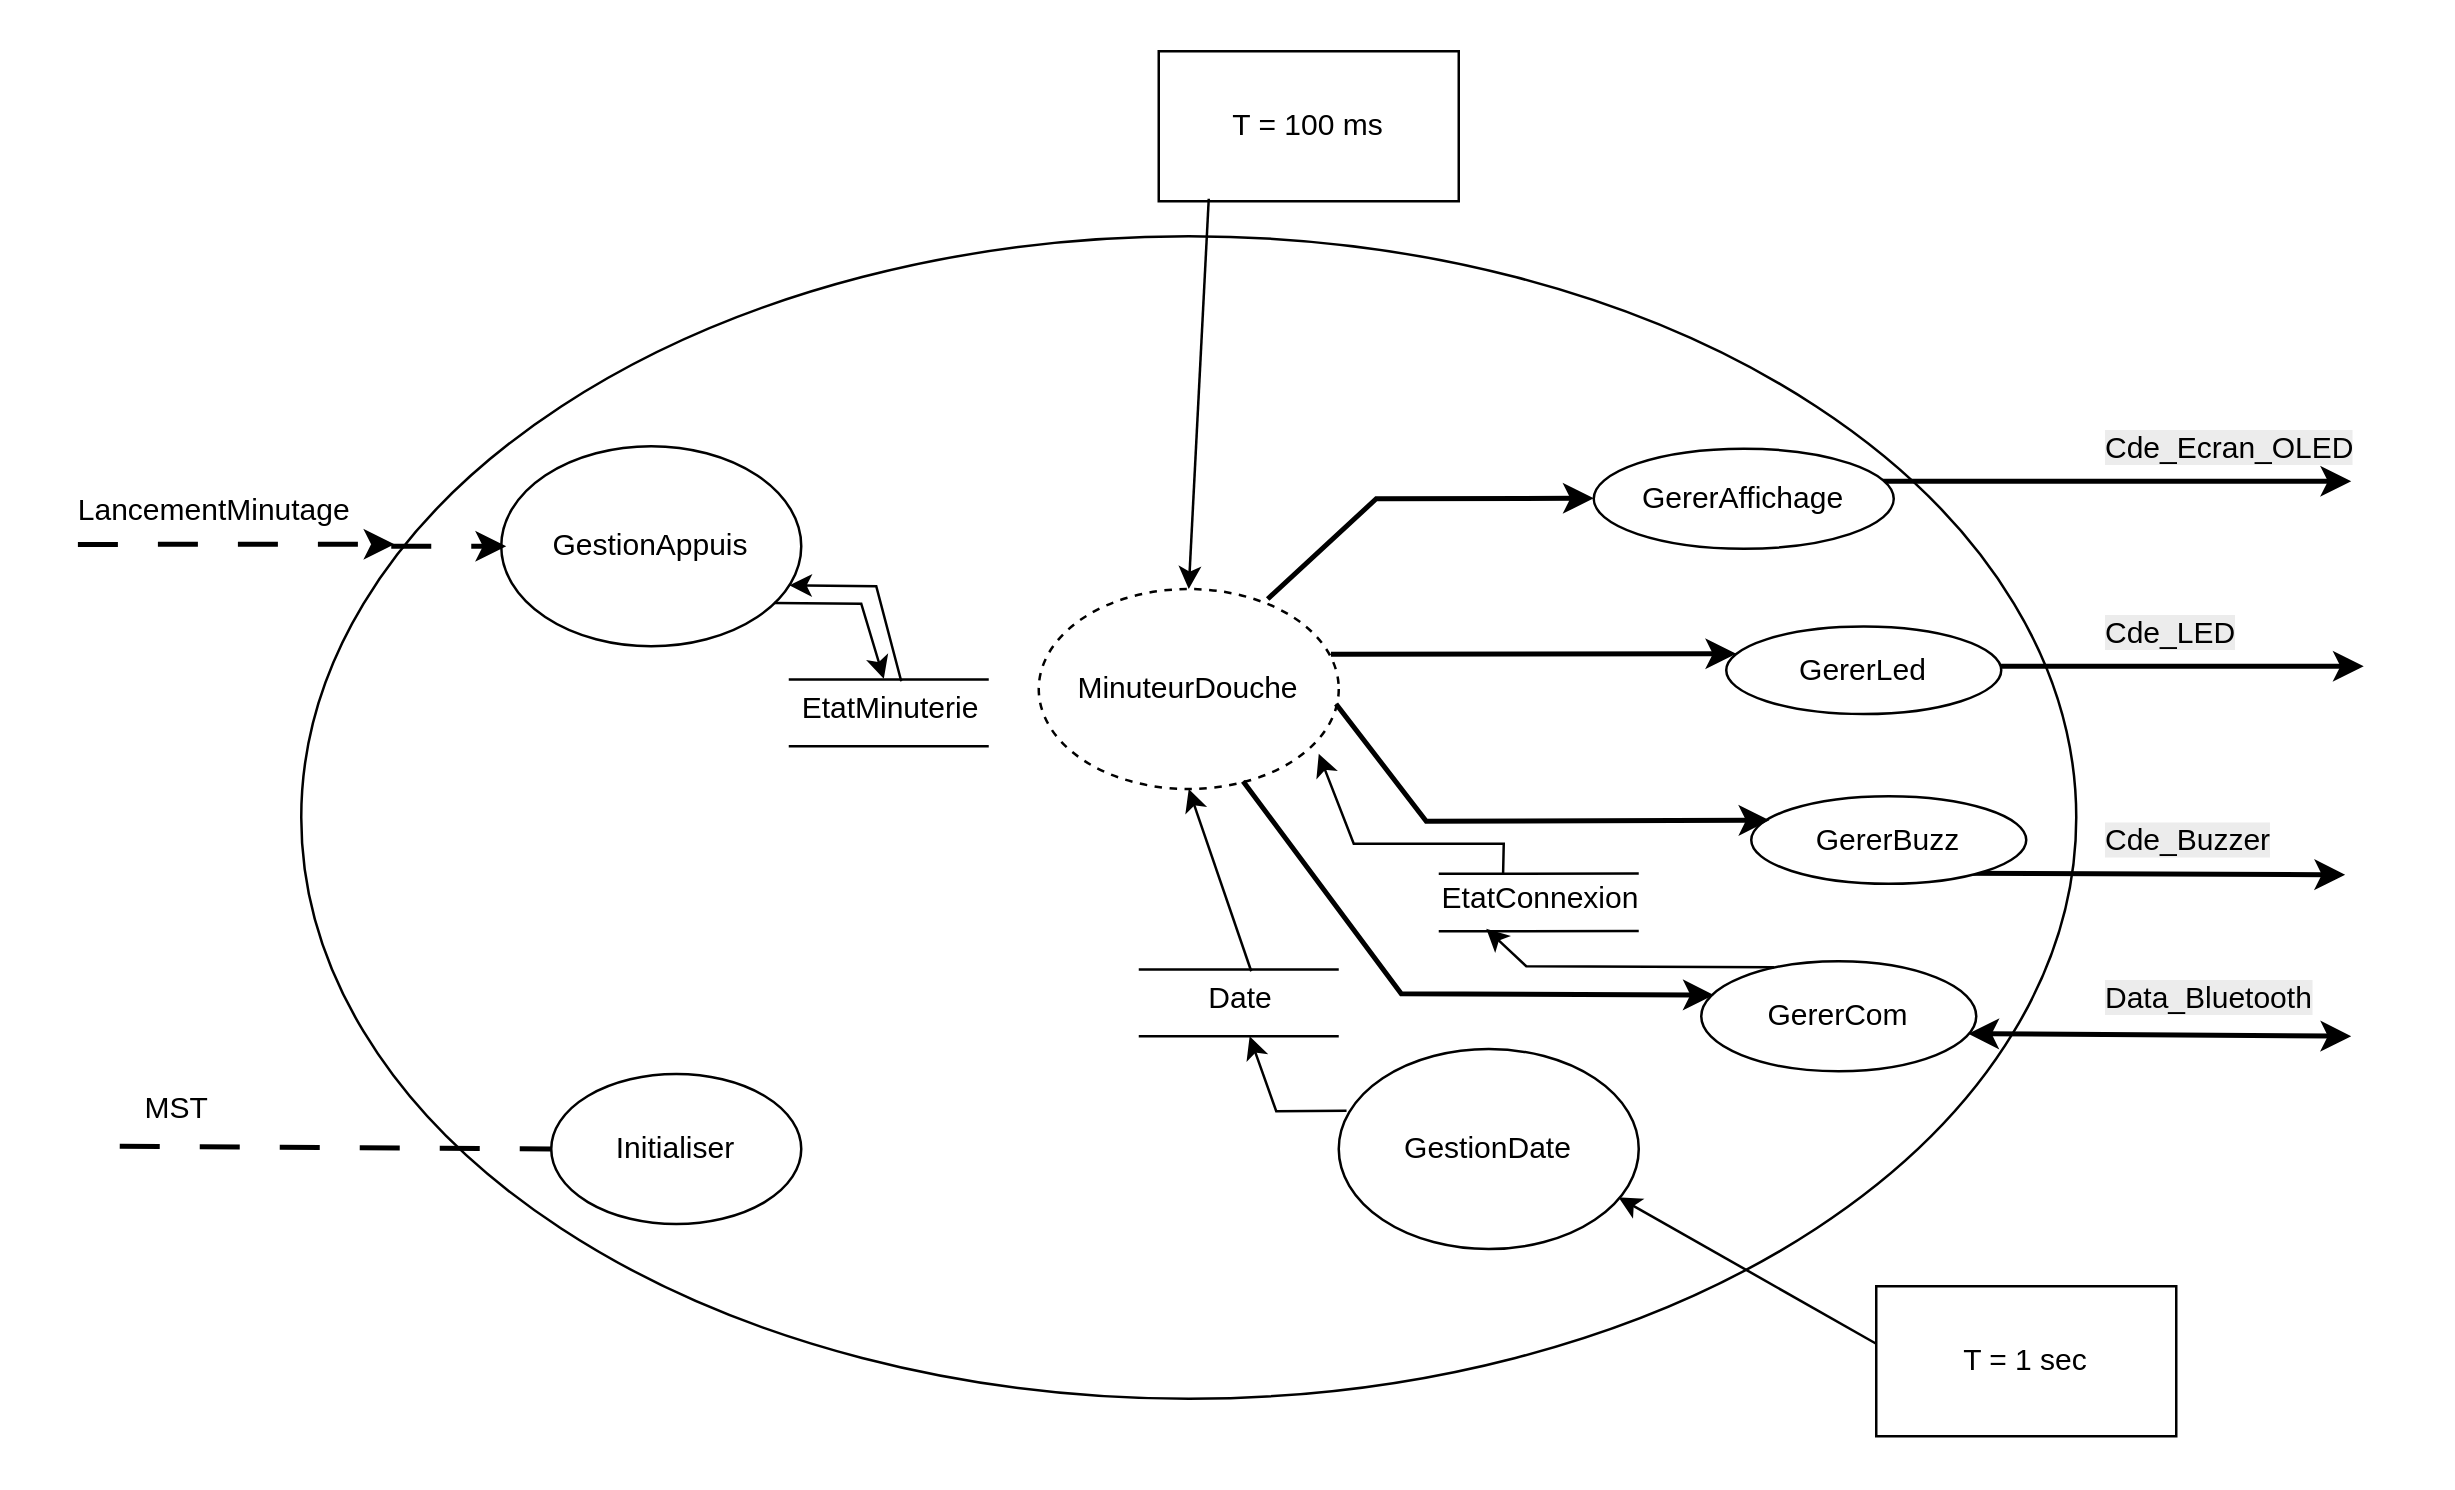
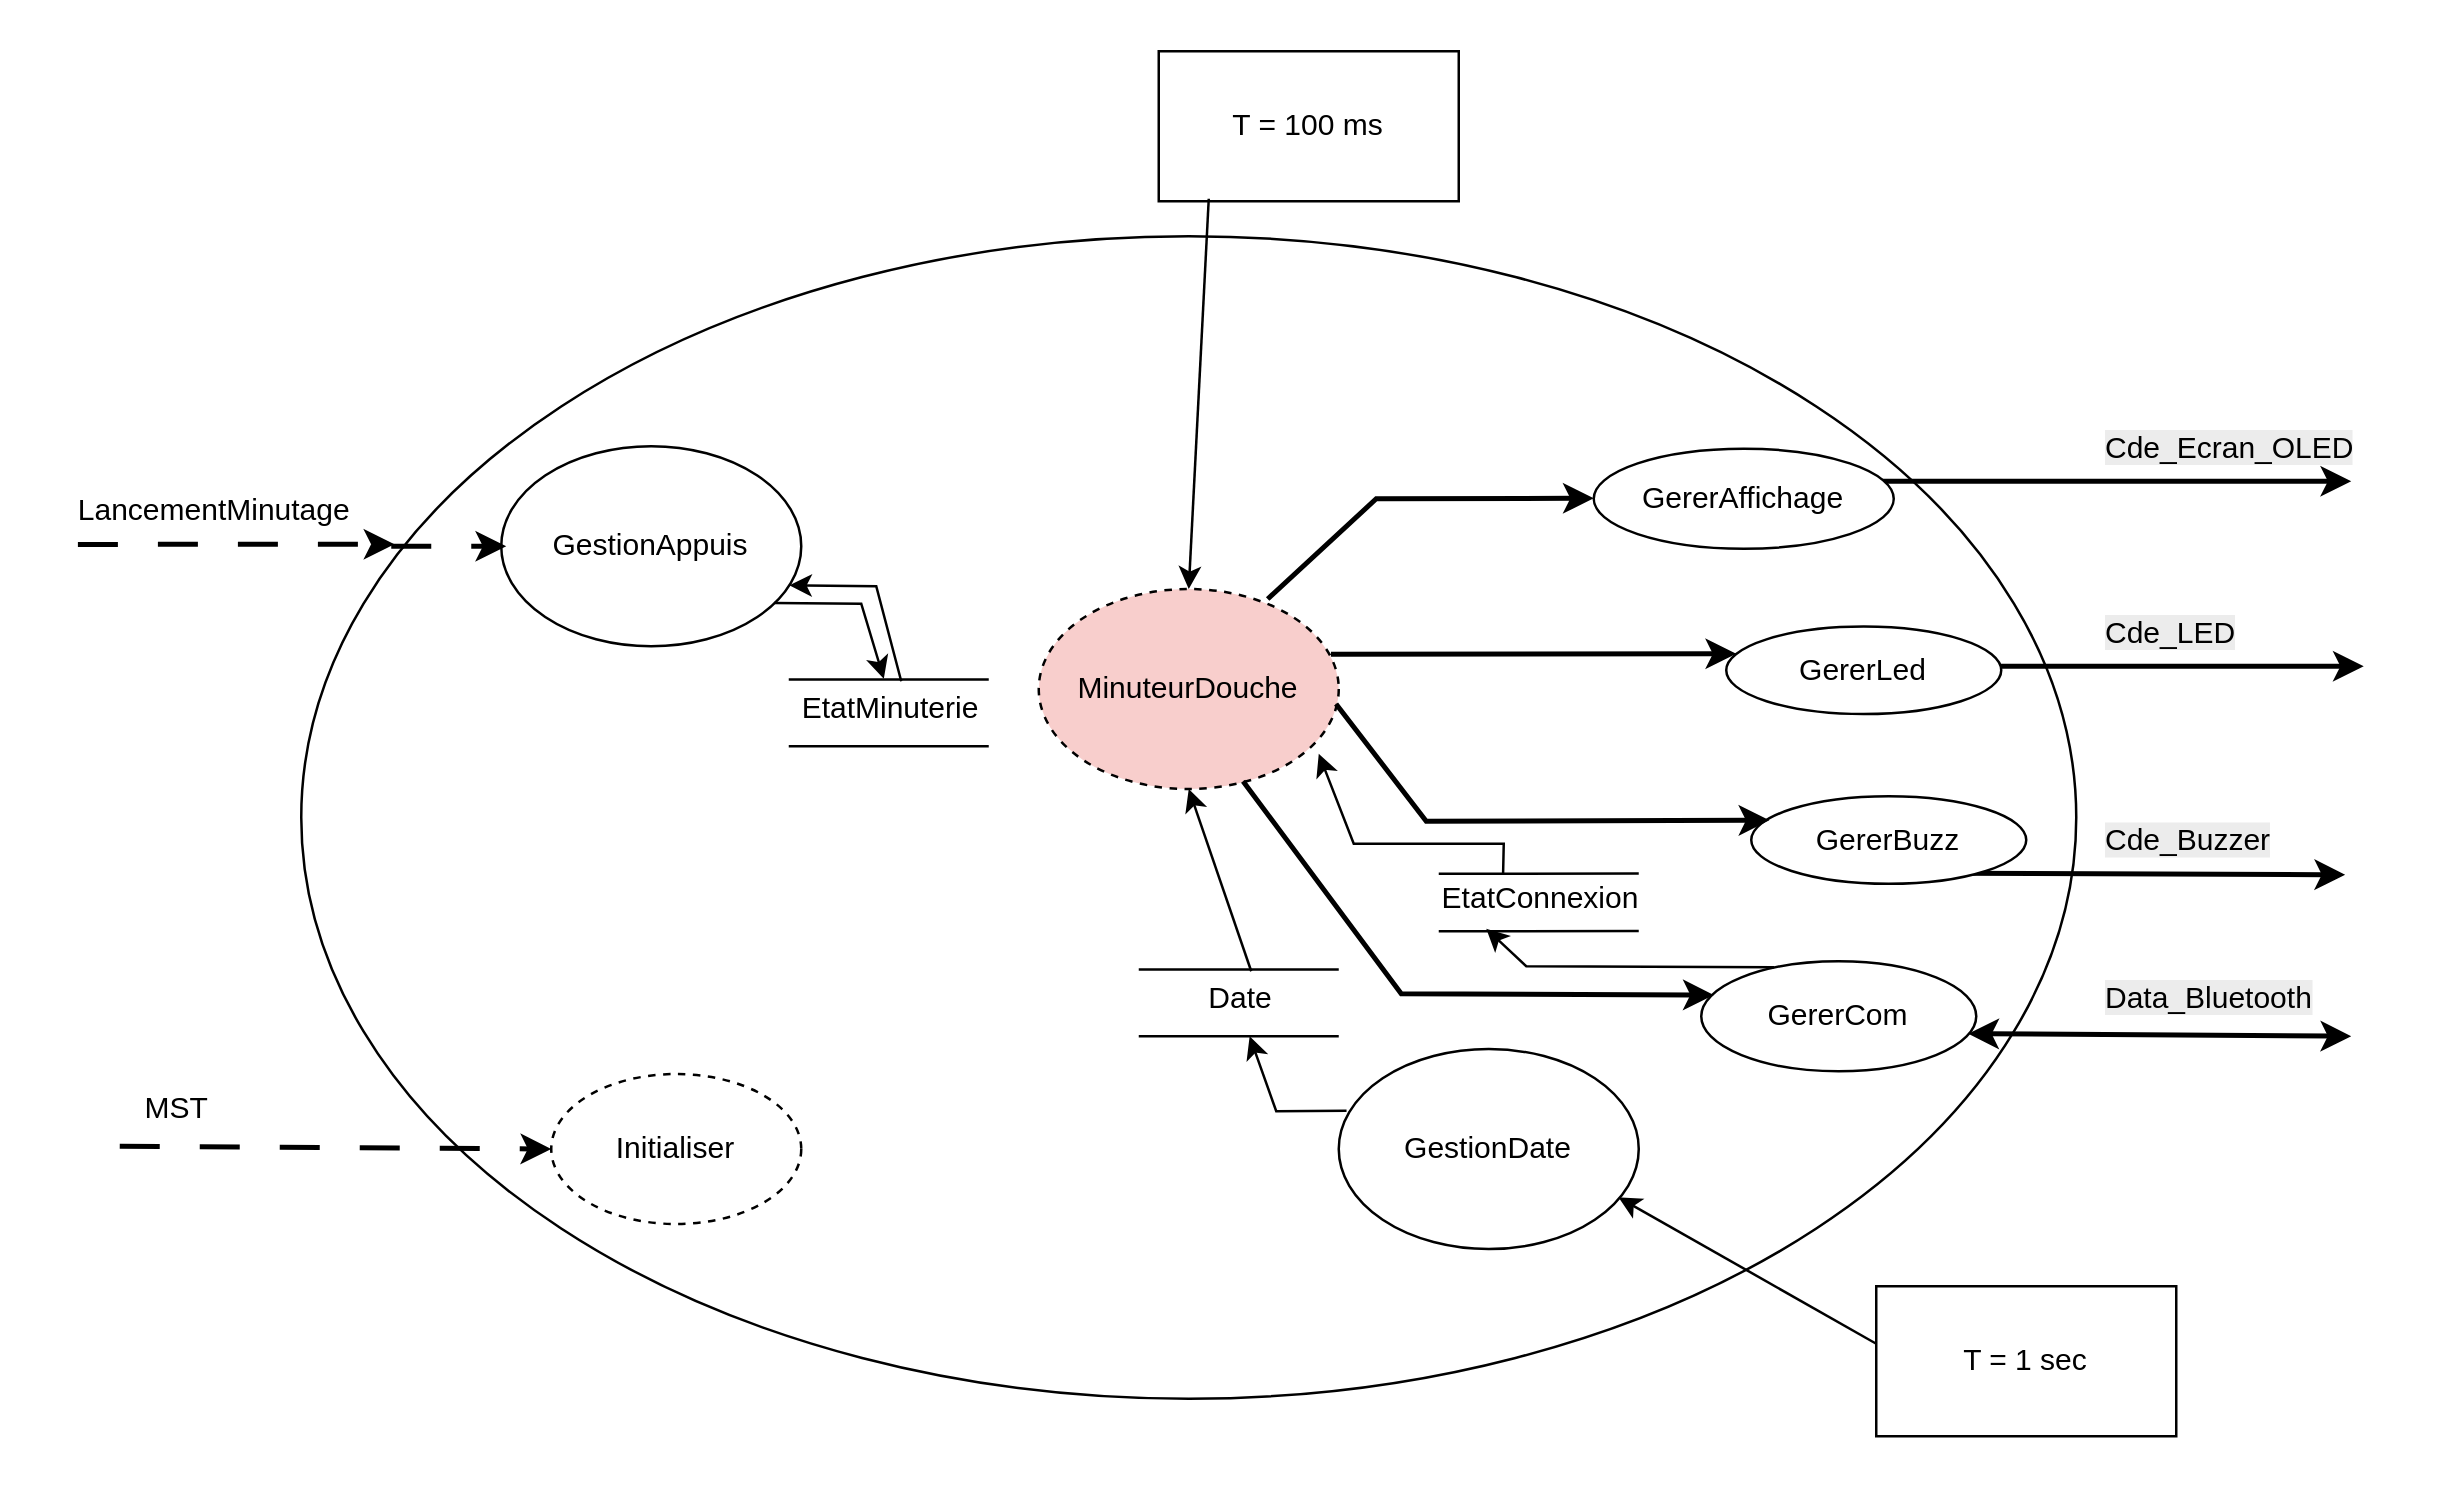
(1189, 689) -> (1189, 689)
(538, 1149) -> (527, 1149)
(676, 1149) -> (676, 1149)
